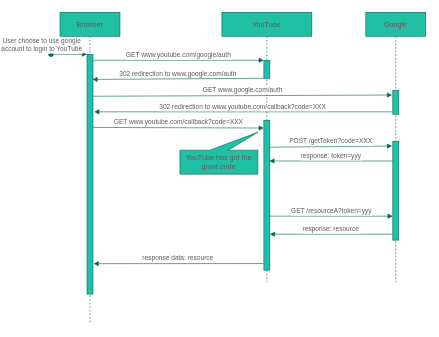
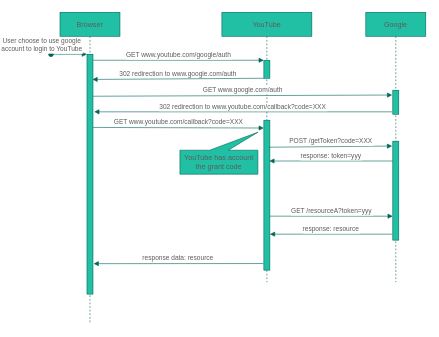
(219, 162) -> (219, 162)
